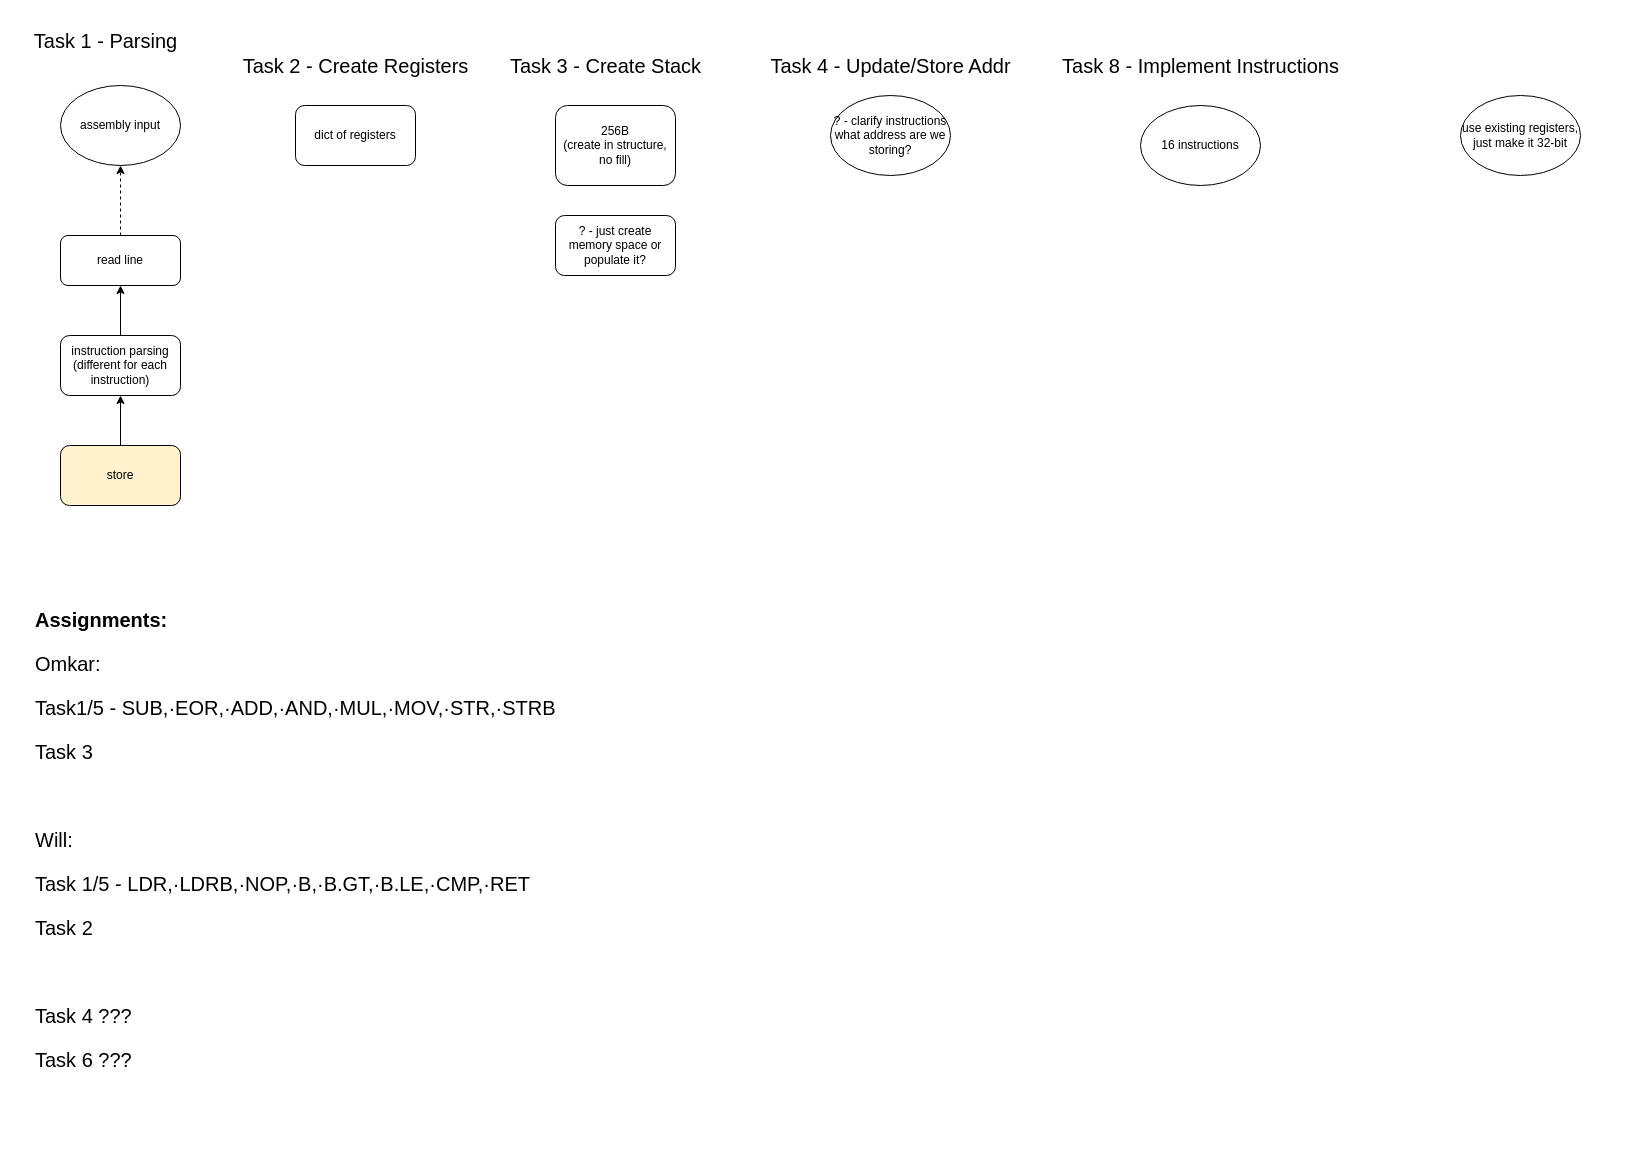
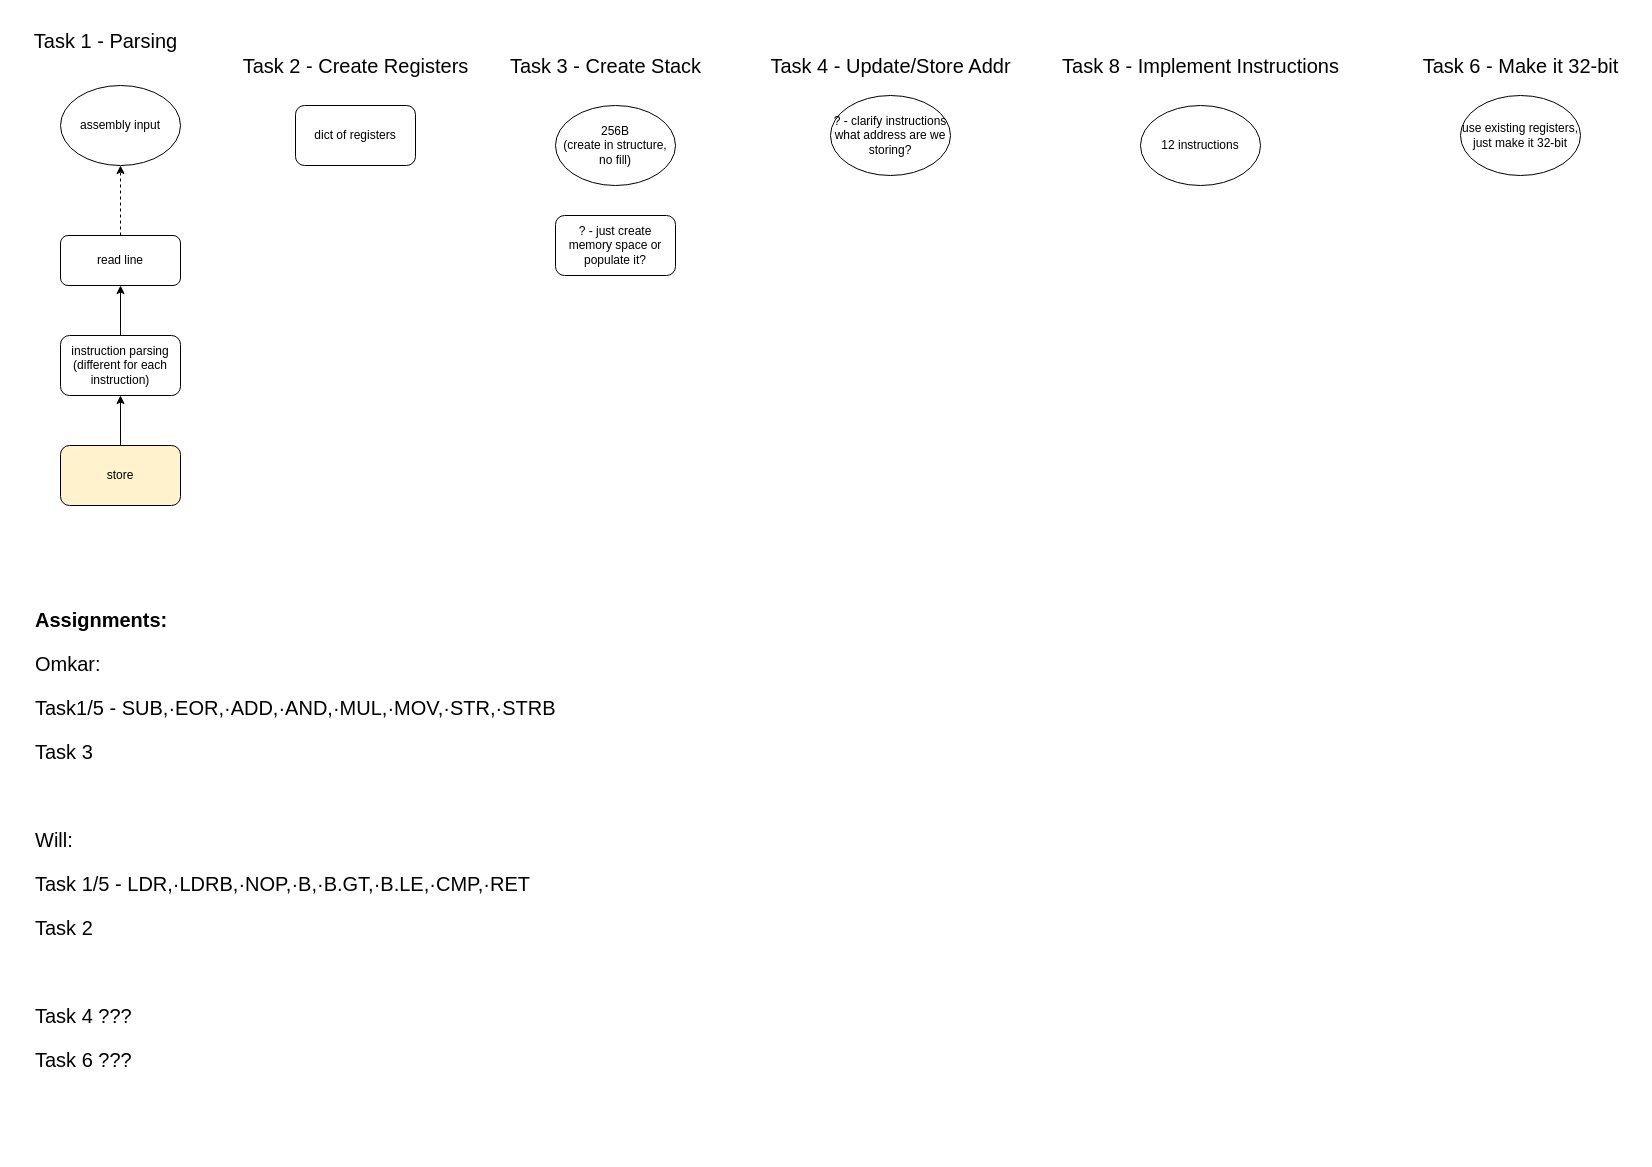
none -> (1521, 66)
(616, 146) -> (616, 146)
(1201, 146) -> (1201, 146)
